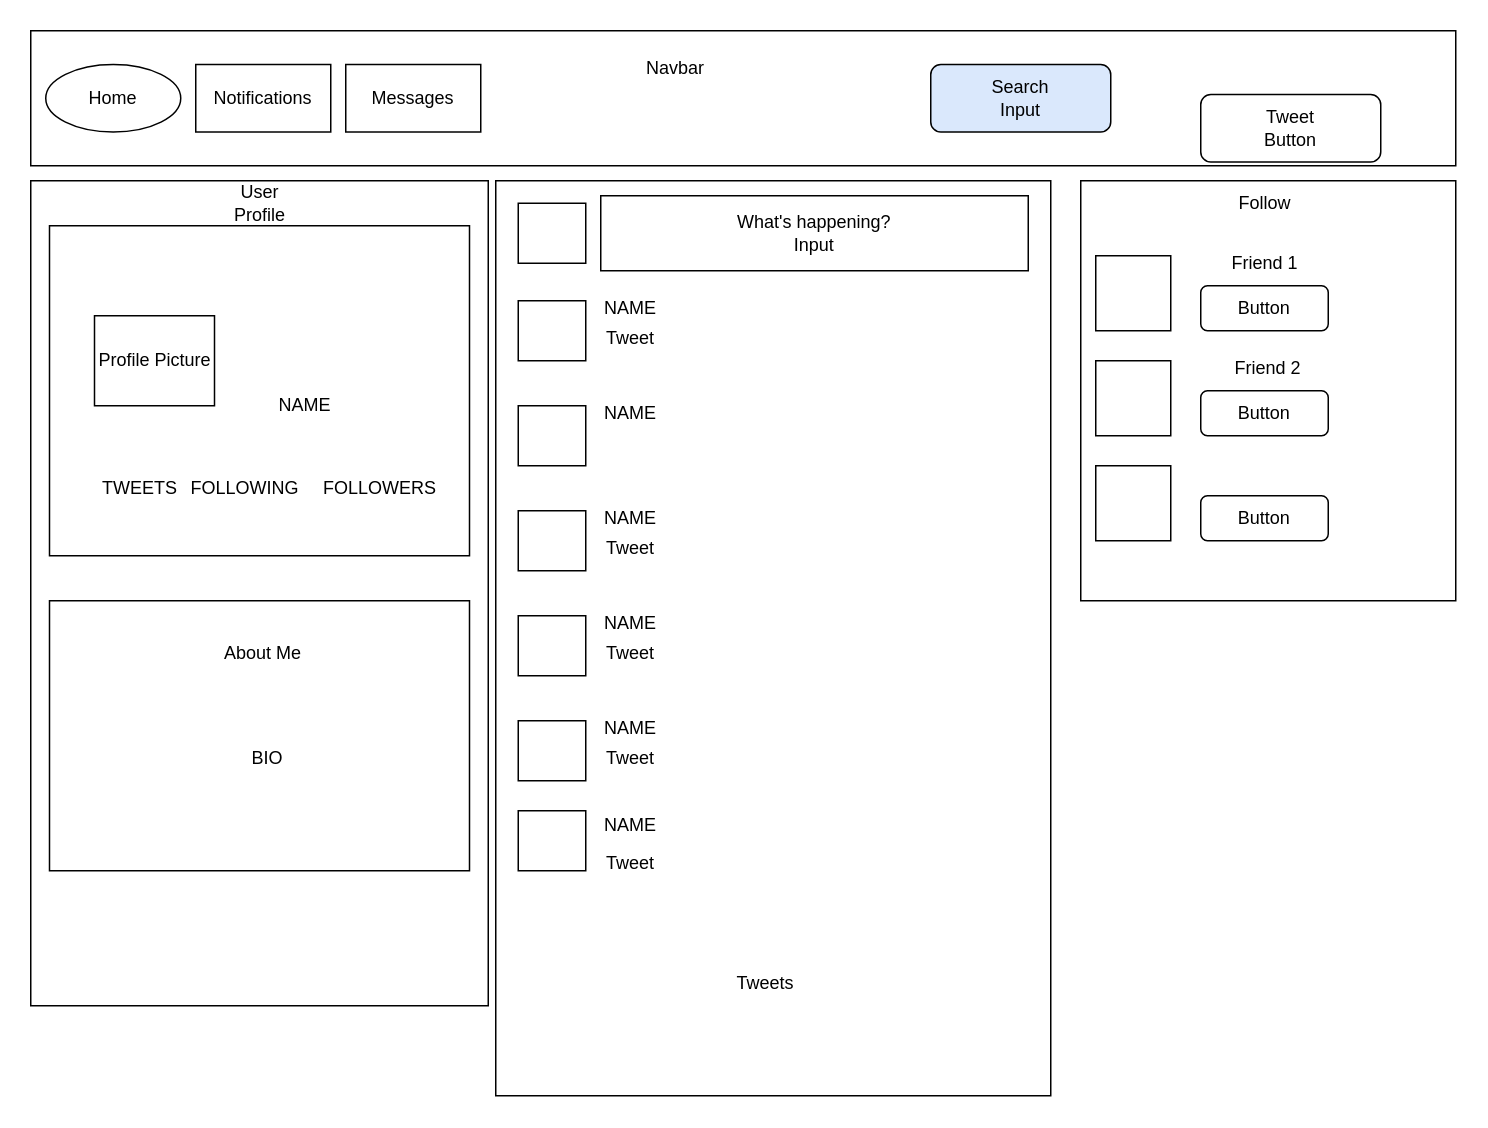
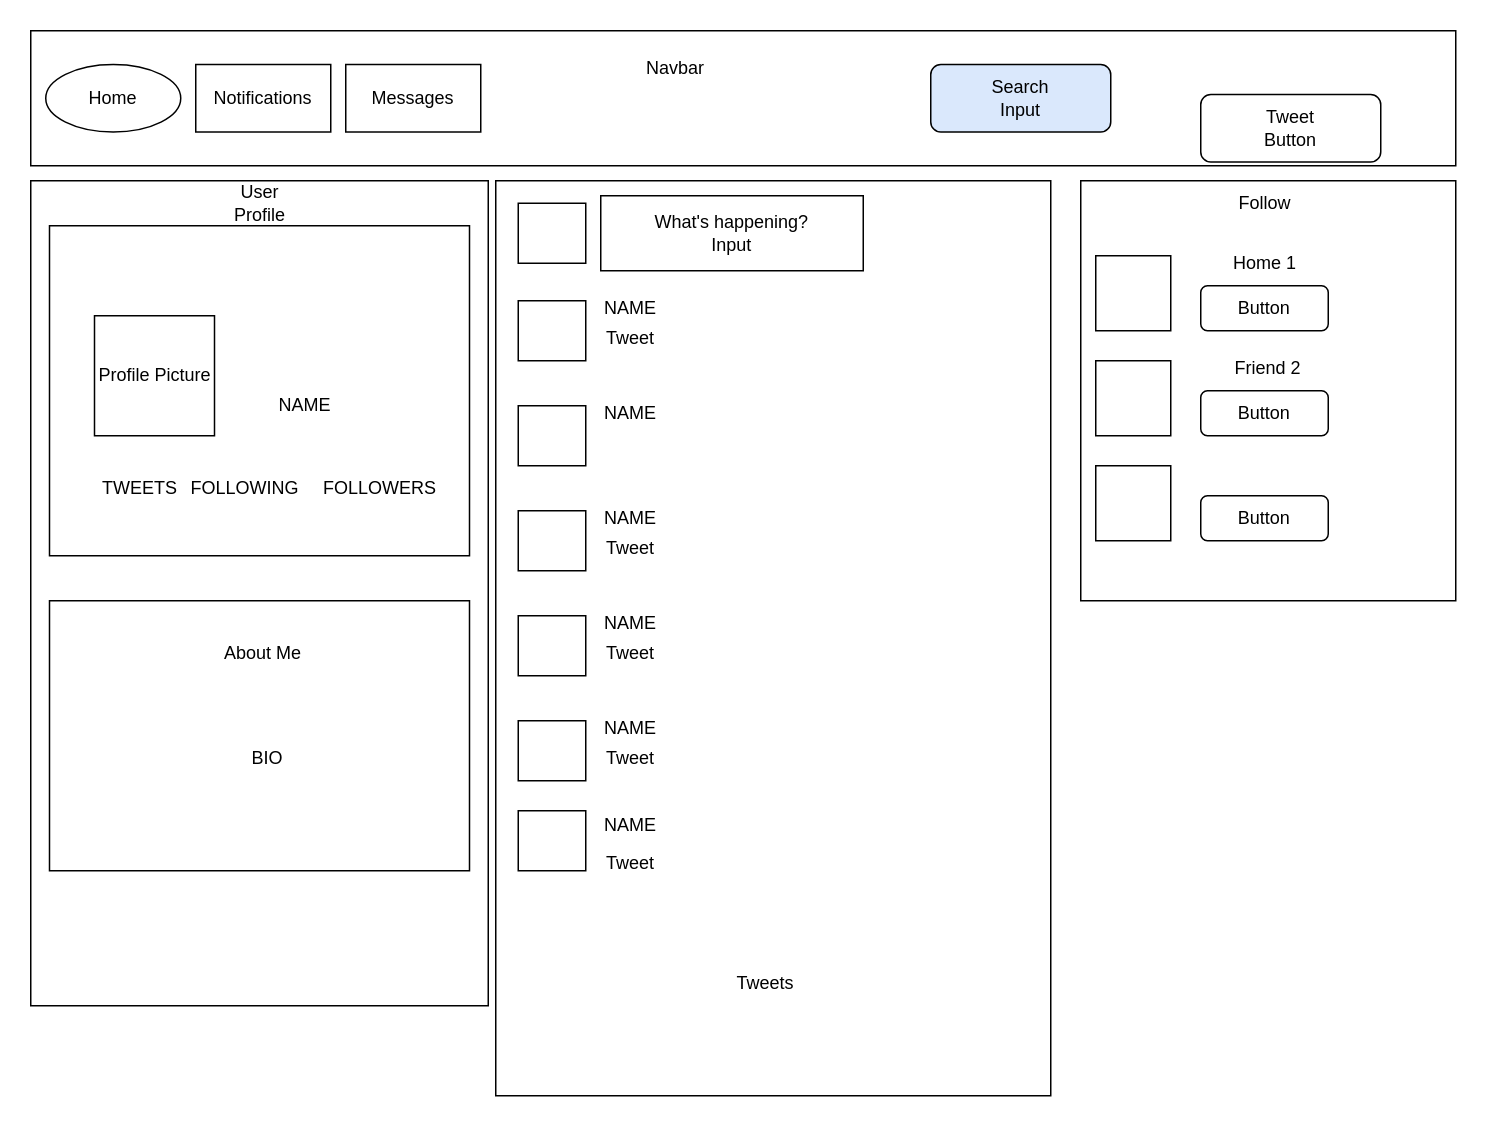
(815, 233) -> (732, 233)
(1265, 263) -> (1265, 263)
(155, 361) -> (155, 376)
